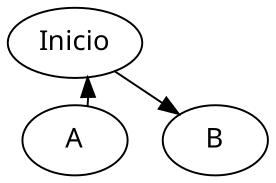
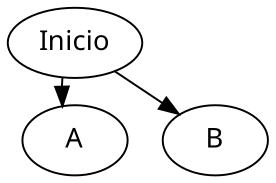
(88, 102) -> (62, 82)
